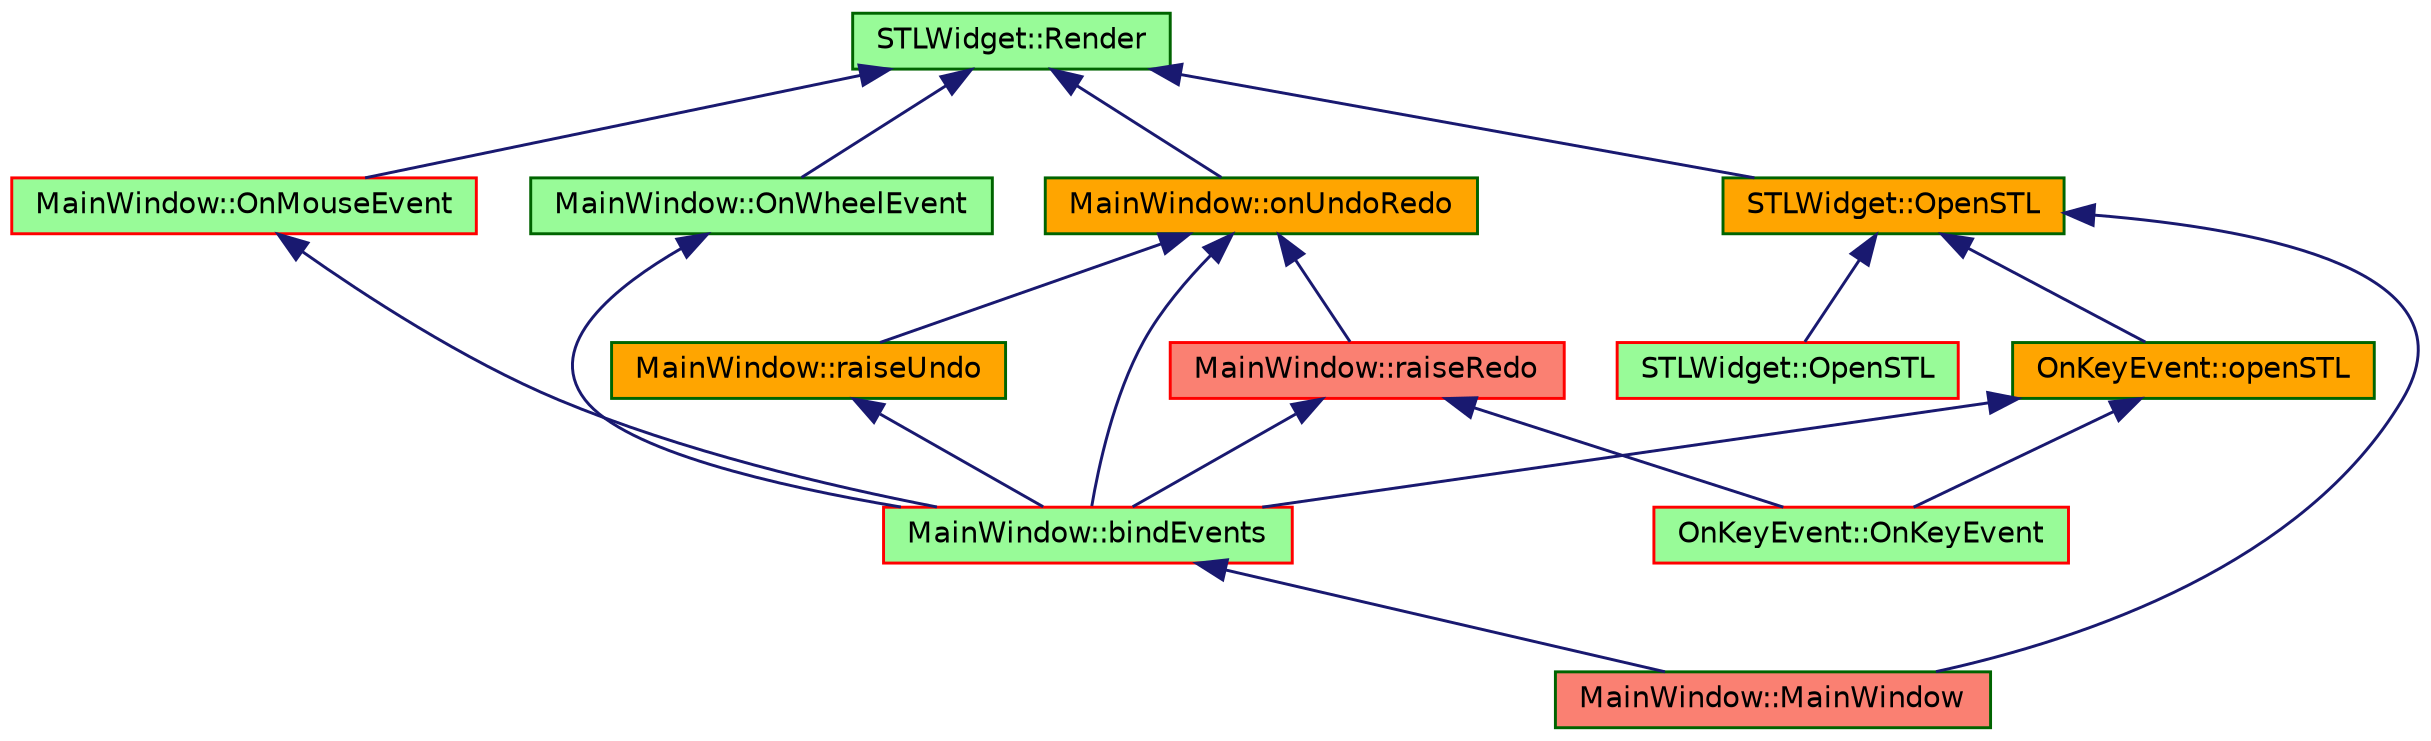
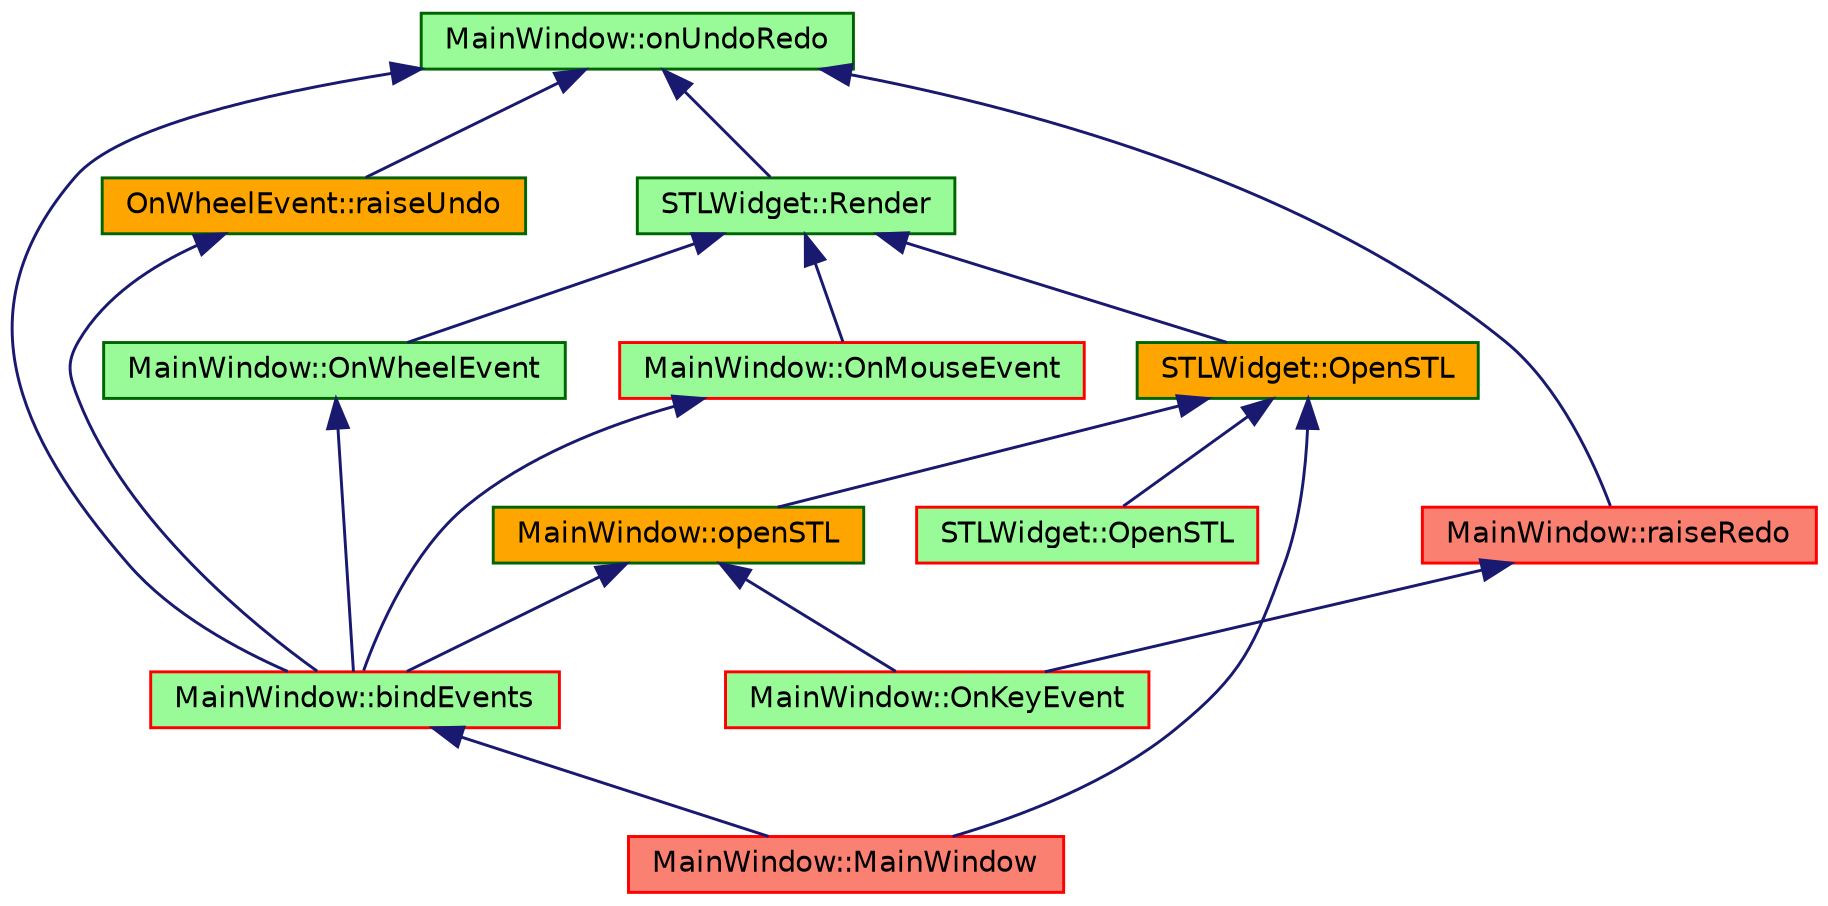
(1149, 131) -> (727, 134)
(1261, 206) -> (637, 41)
(809, 370) -> (314, 206)
(2193, 370) -> (678, 535)
(1214, 460) -> none
(1861, 535) -> (937, 700)
(1773, 700) -> (846, 864)
